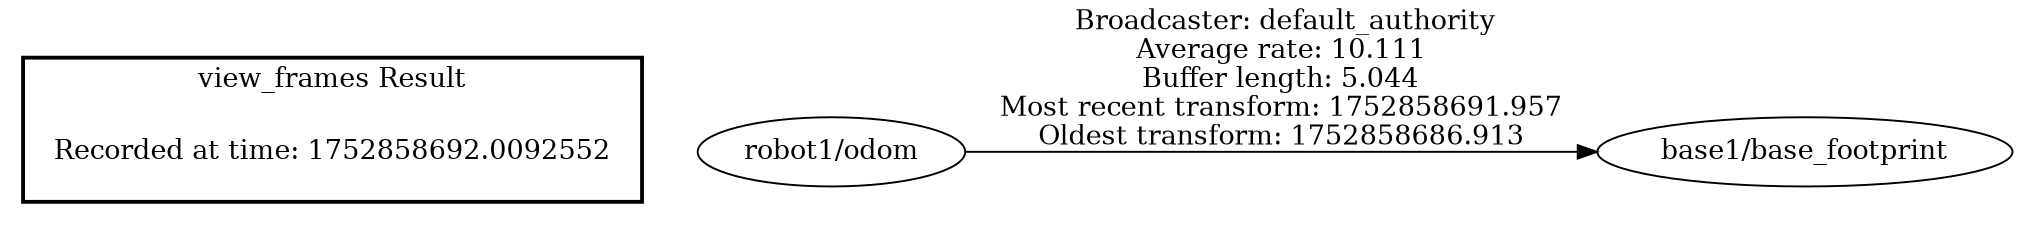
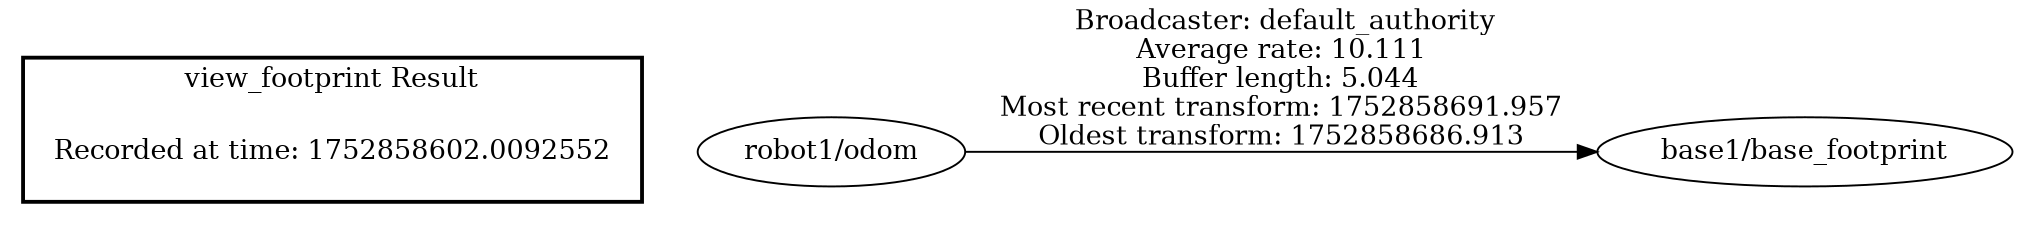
(333, 80) -> (333, 80)
(333, 152) -> (333, 152)
